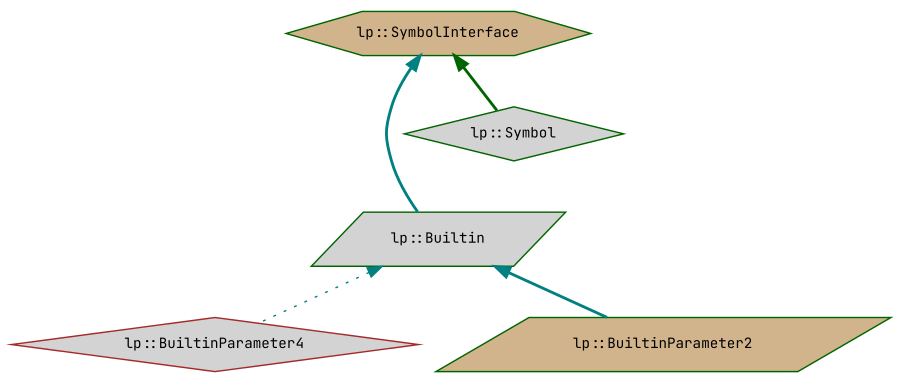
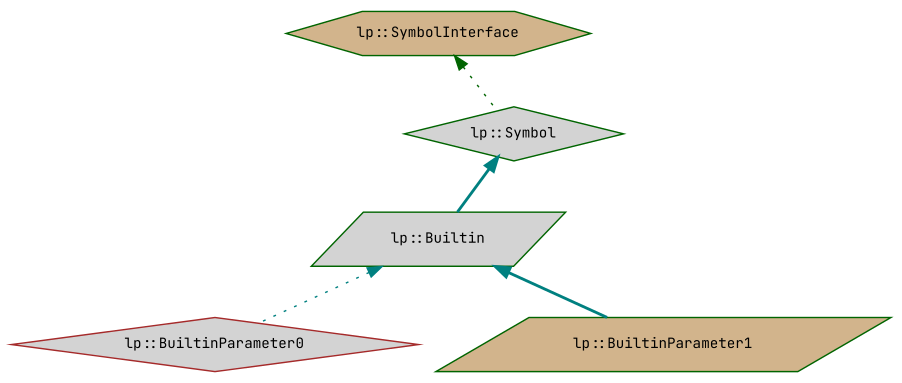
(480, 89) -> (480, 89)
(387, 140) -> (473, 190)
(215, 345) -> (215, 345)
(663, 345) -> (663, 345)
